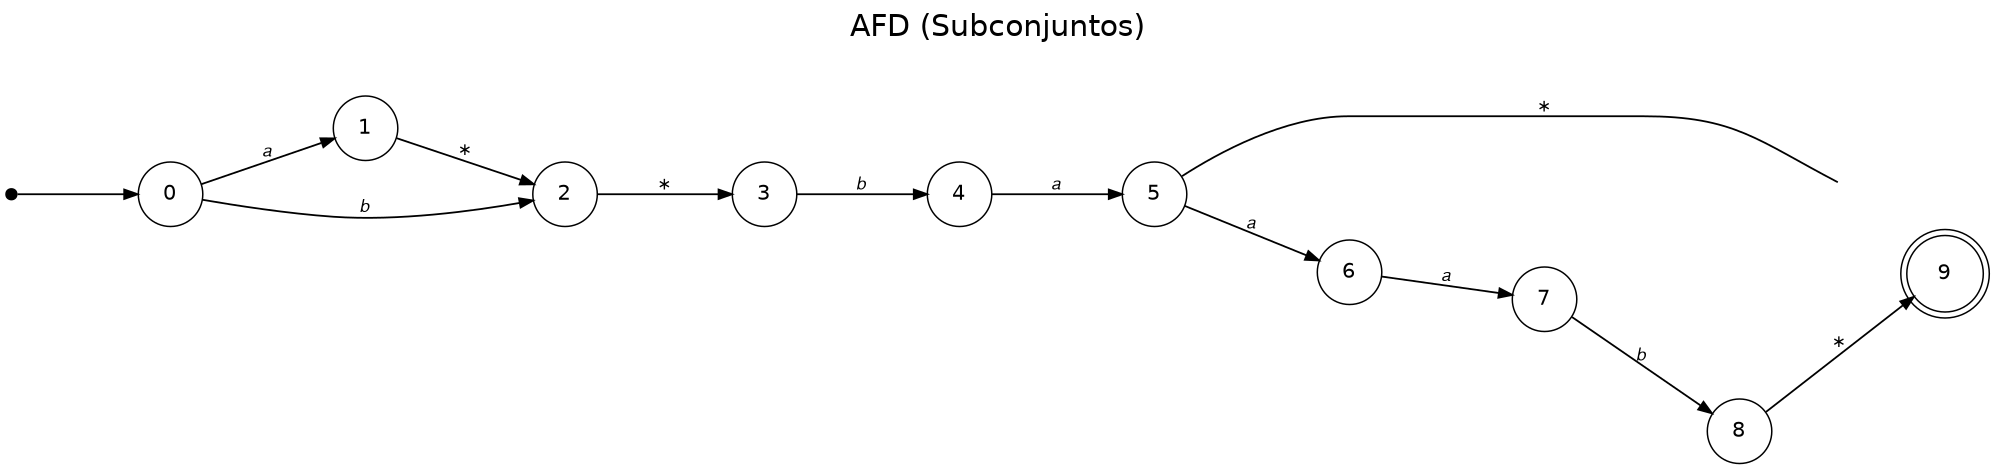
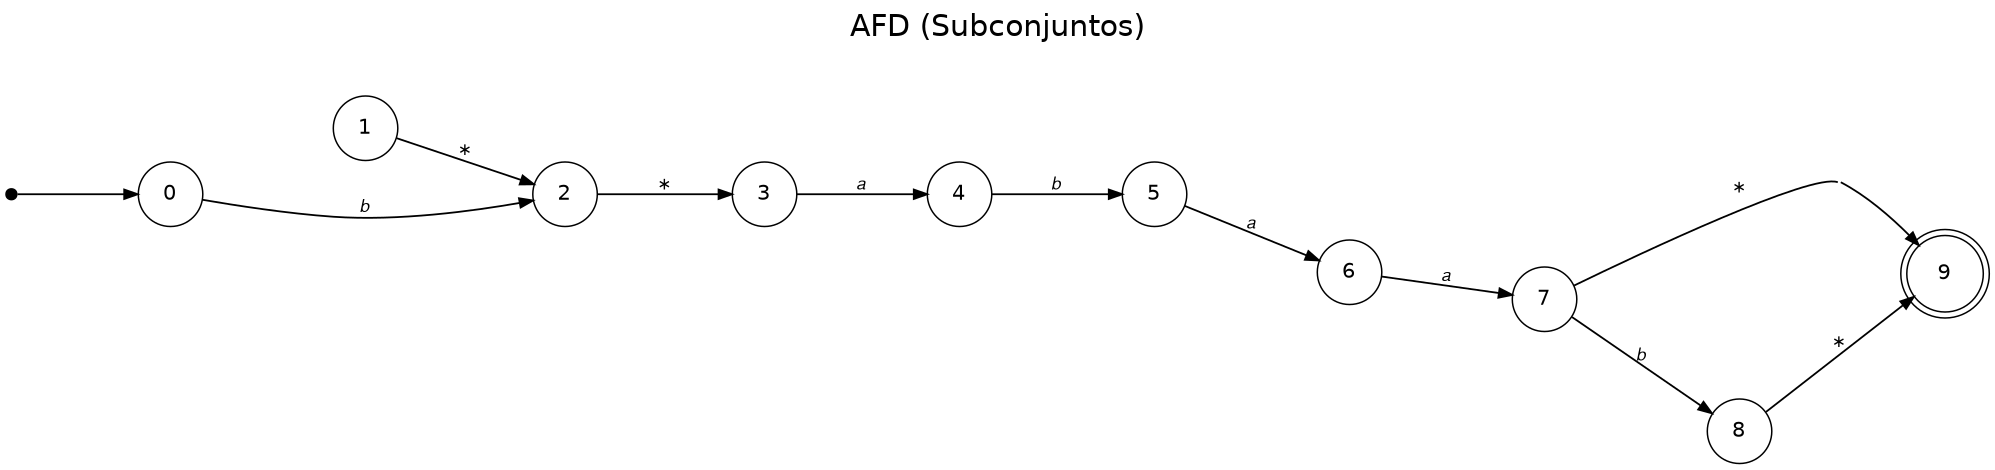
(1511, 116) -> (1703, 226)
(261, 164) -> none
(862, 185) -> (862, 185)
(1057, 185) -> (1057, 185)
